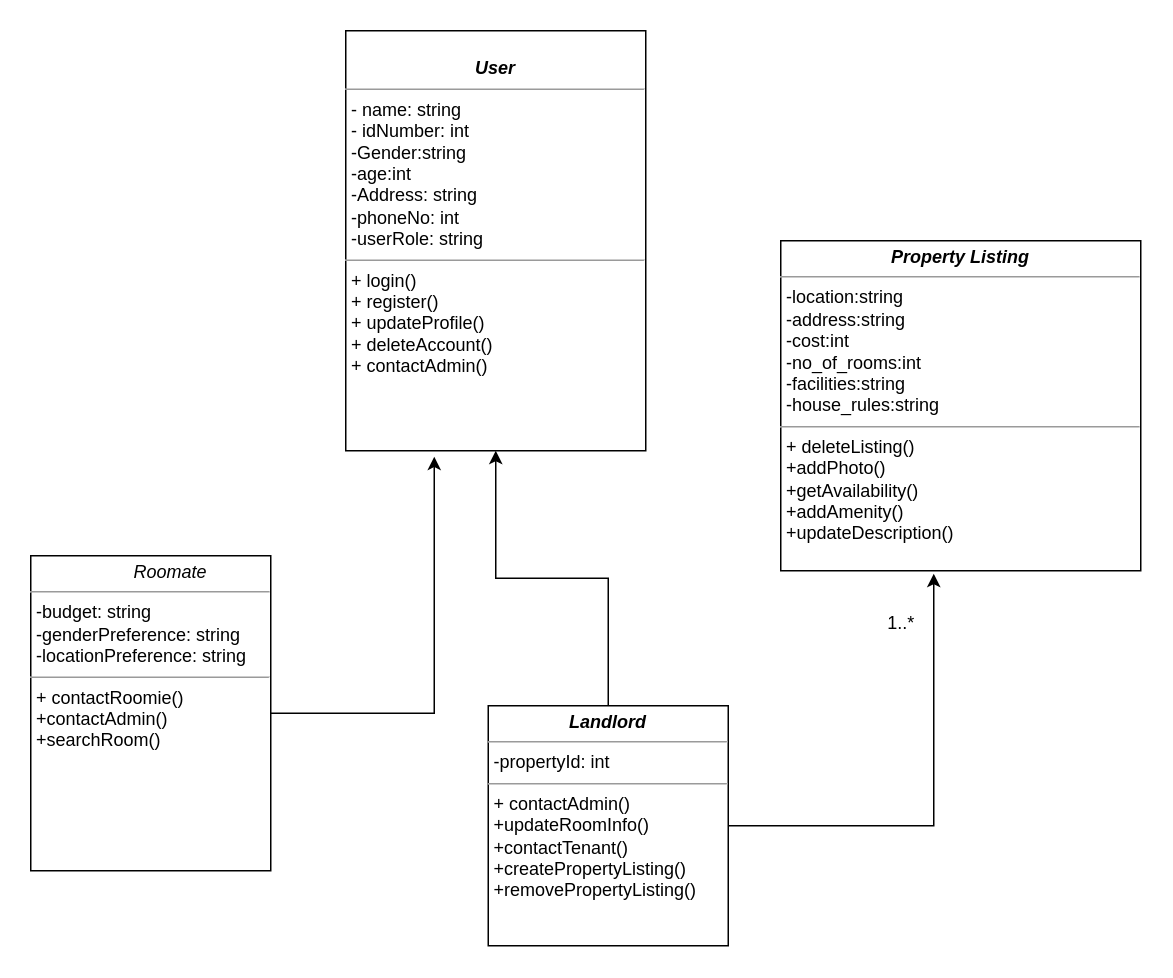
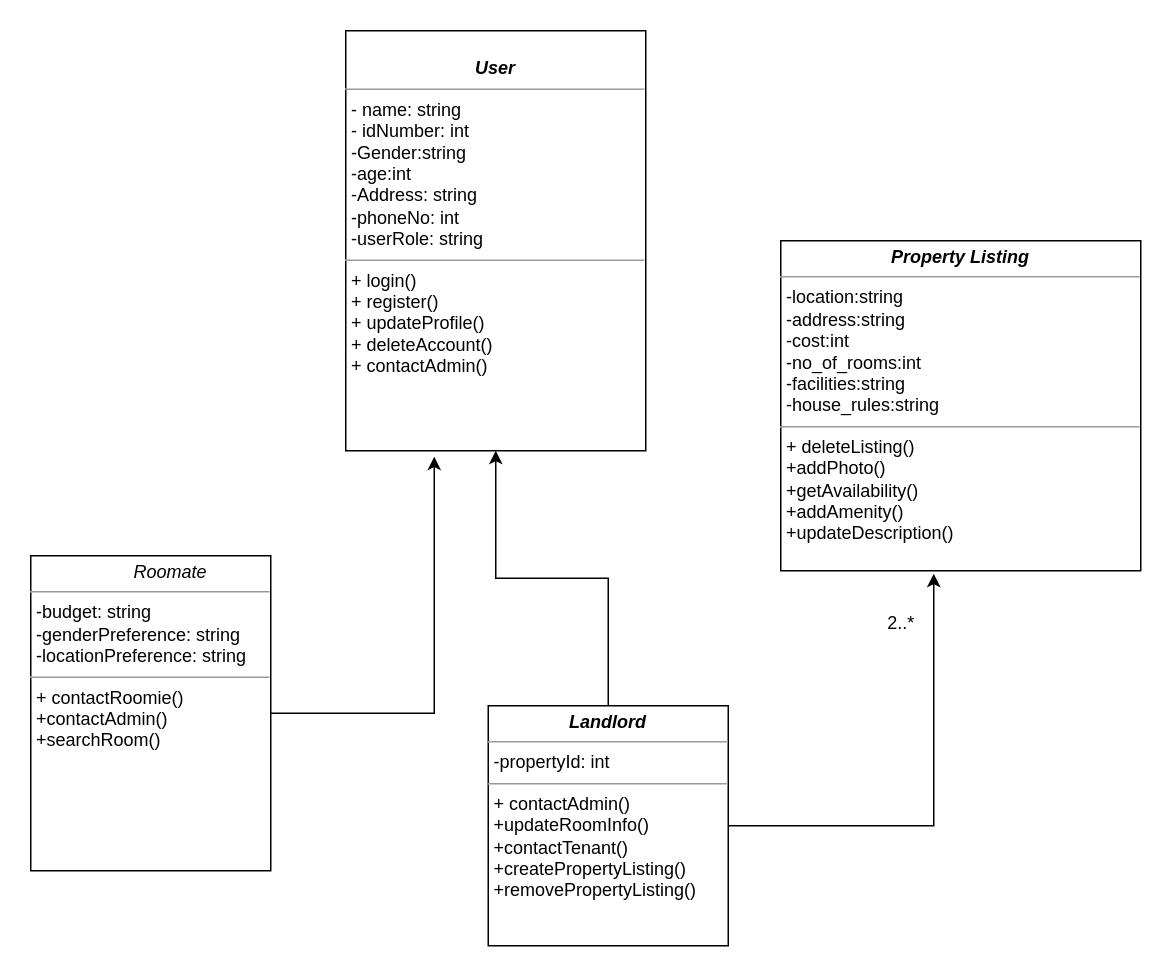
(902, 623) -> (902, 623)
